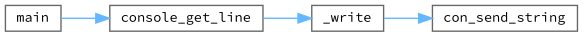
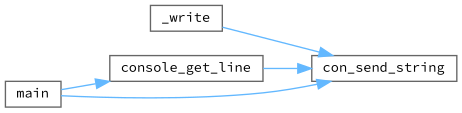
(281, 18) -> (280, 68)
none -> (189, 97)
